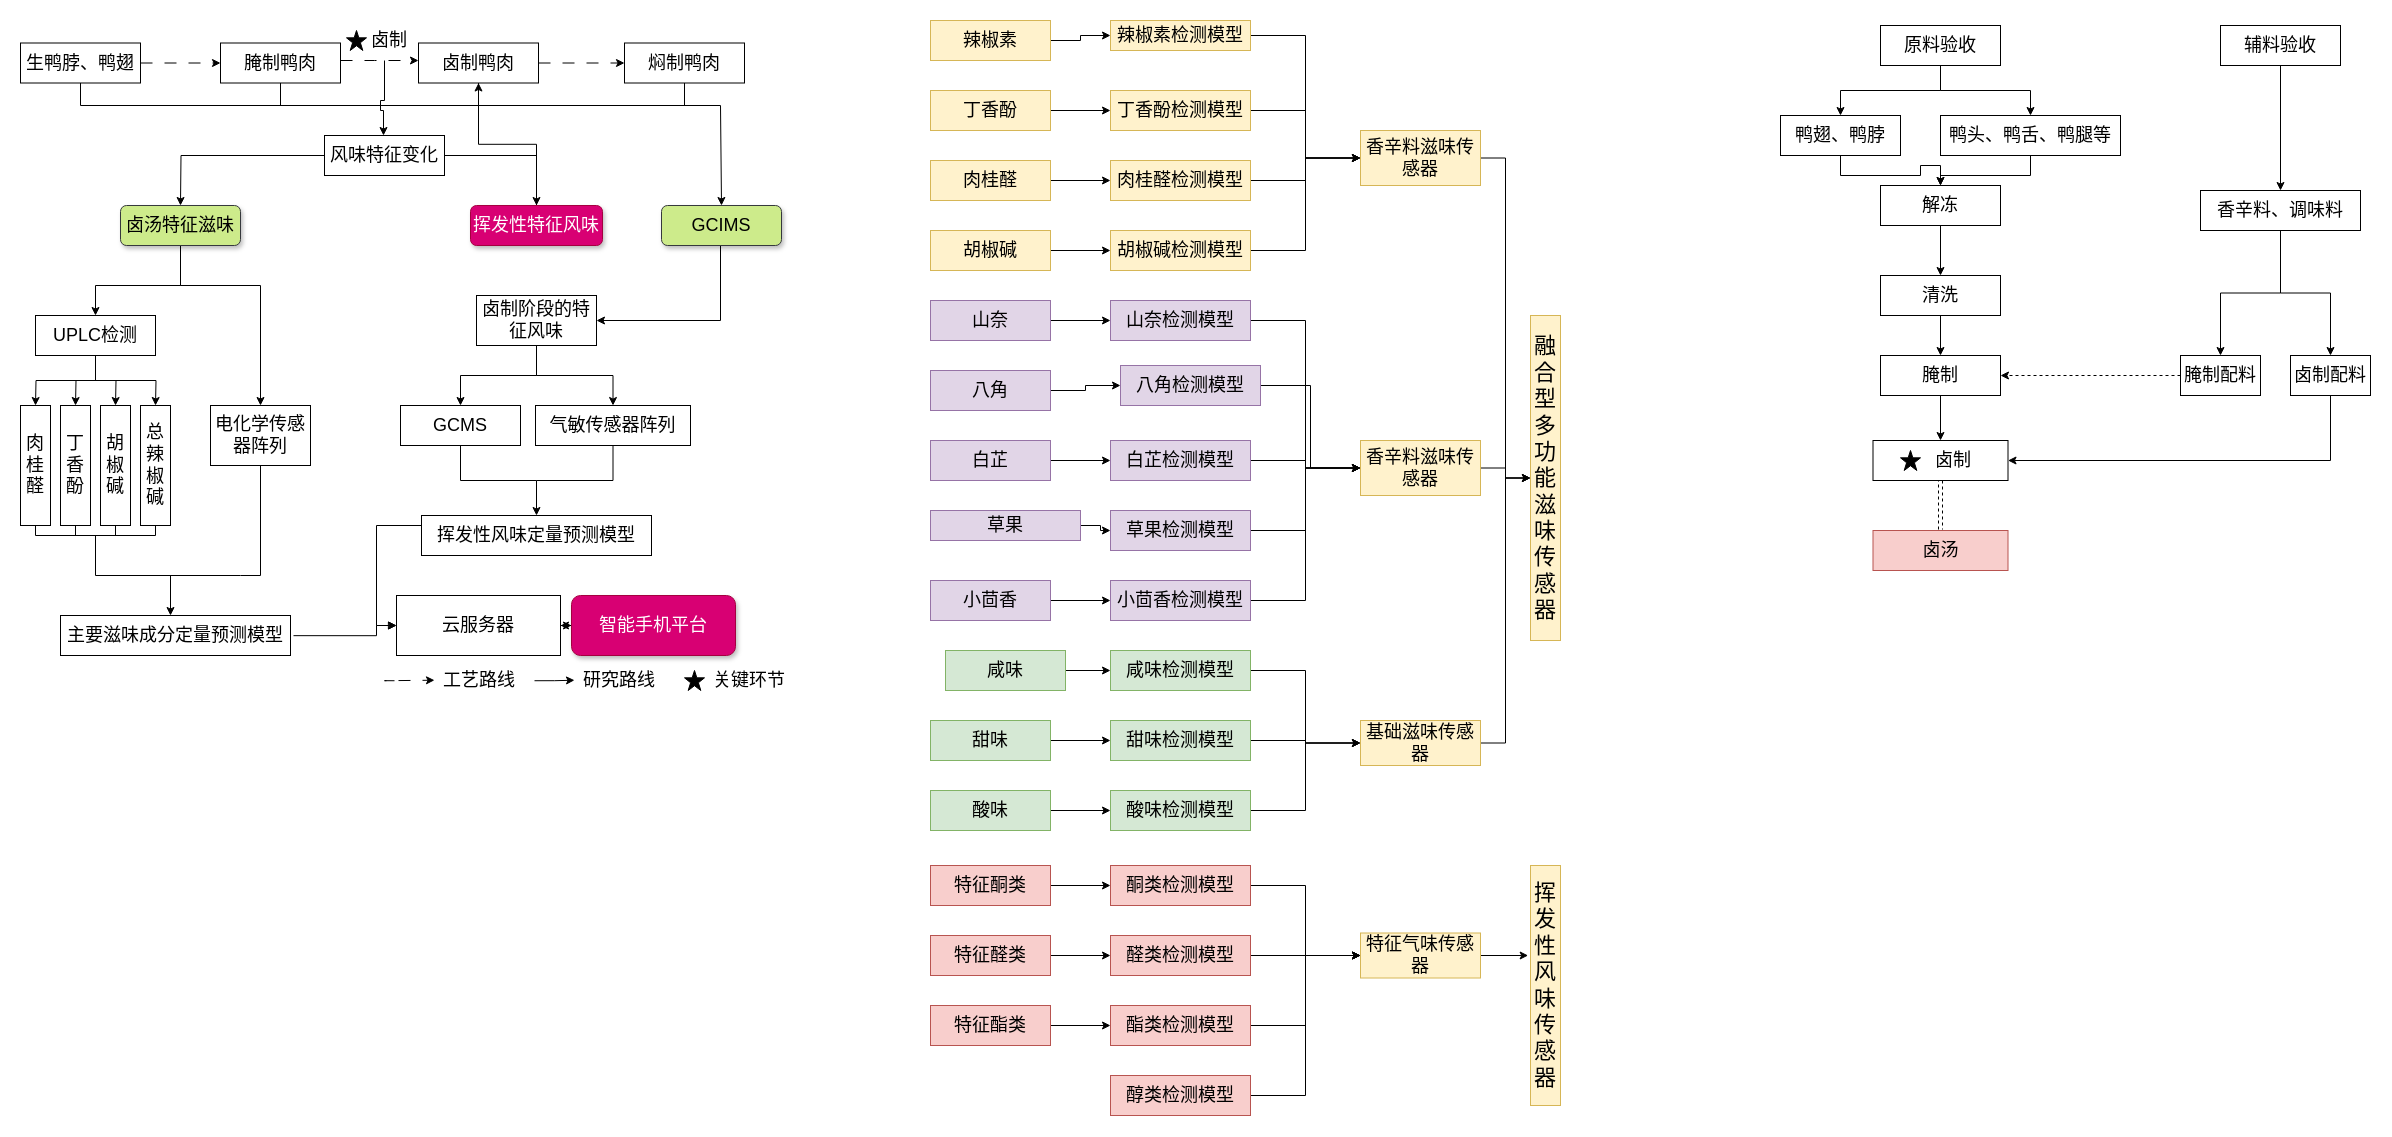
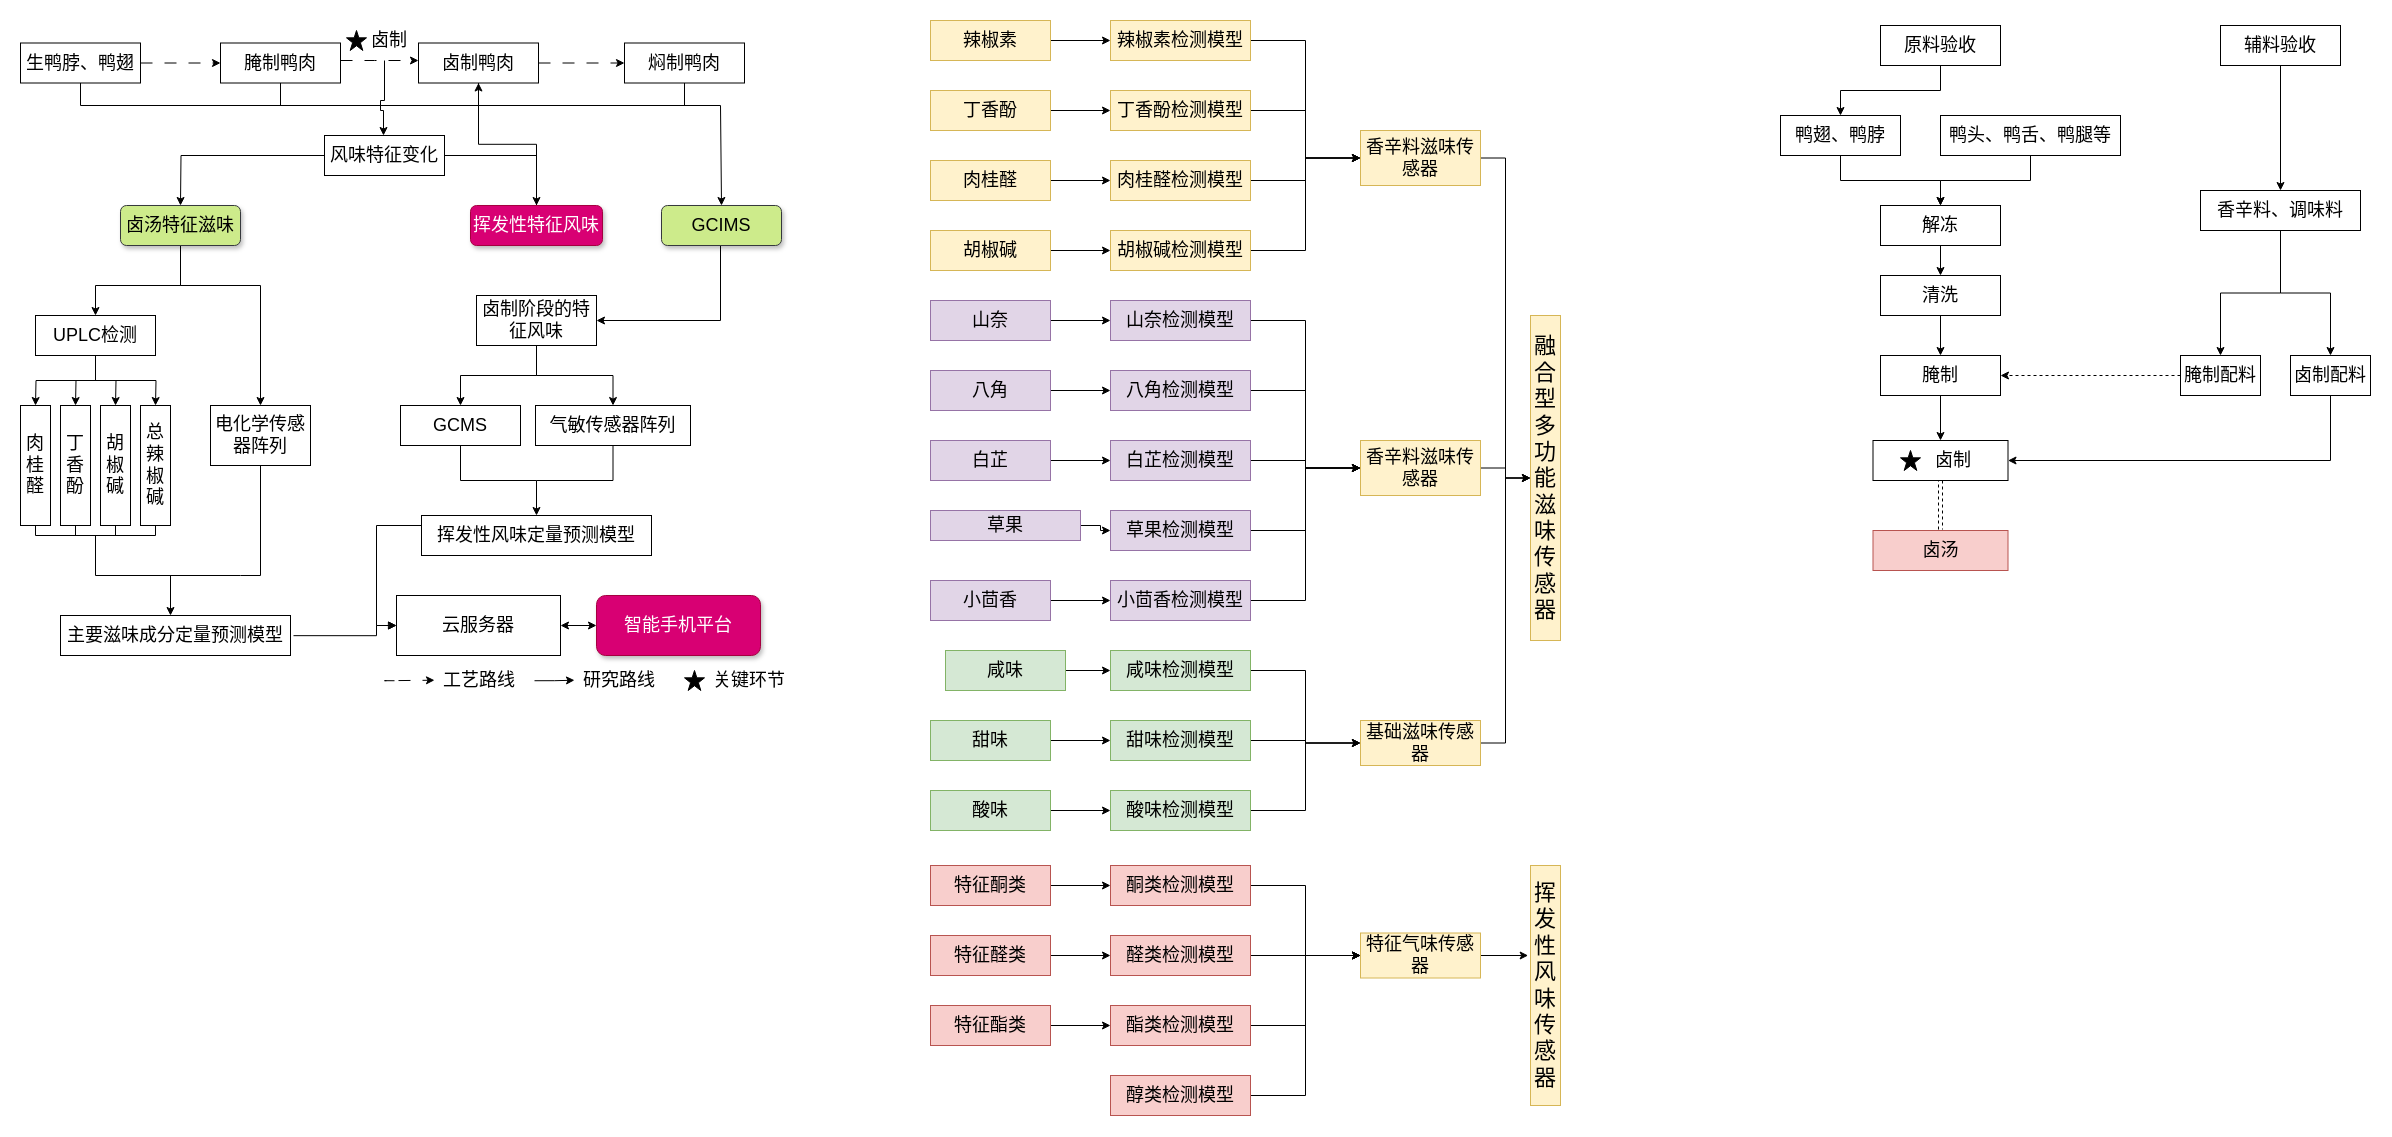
(1181, 36) -> (1181, 41)
(1995, 91) -> none
(1941, 206) -> (1941, 226)
(1191, 386) -> (1181, 391)
(654, 626) -> (679, 626)
